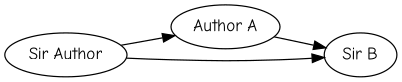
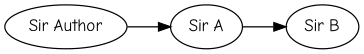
(226, 27) -> (207, 27)
(219, 61) -> none
